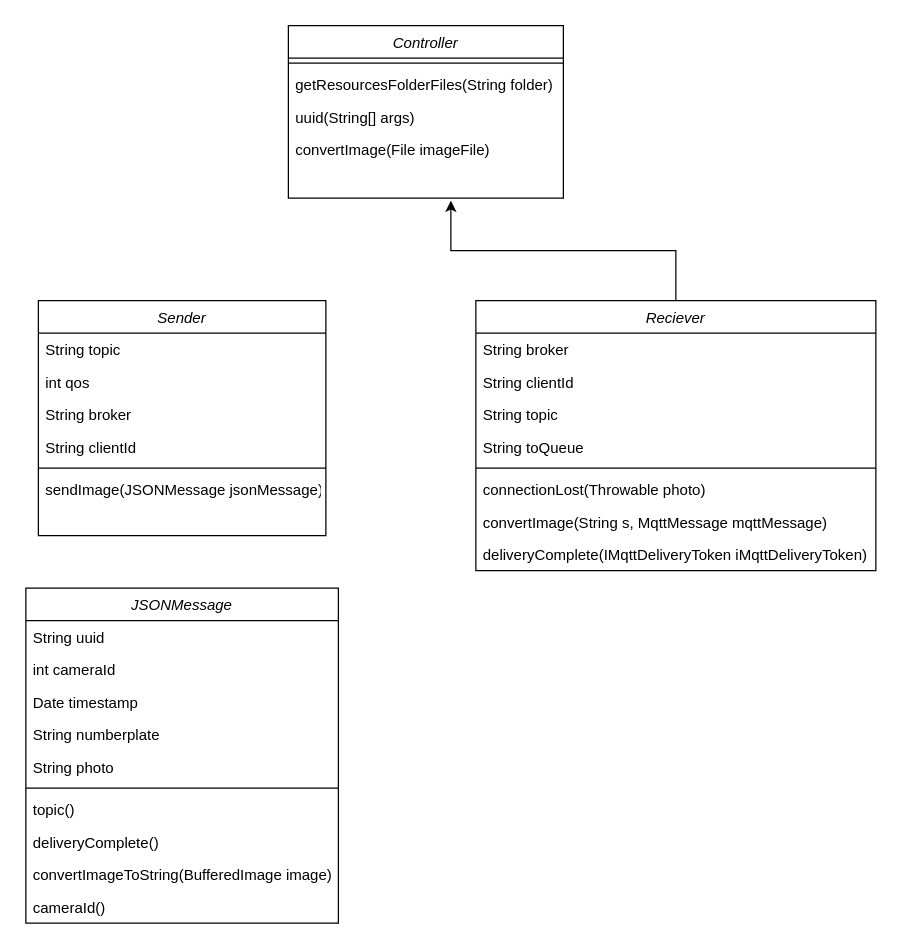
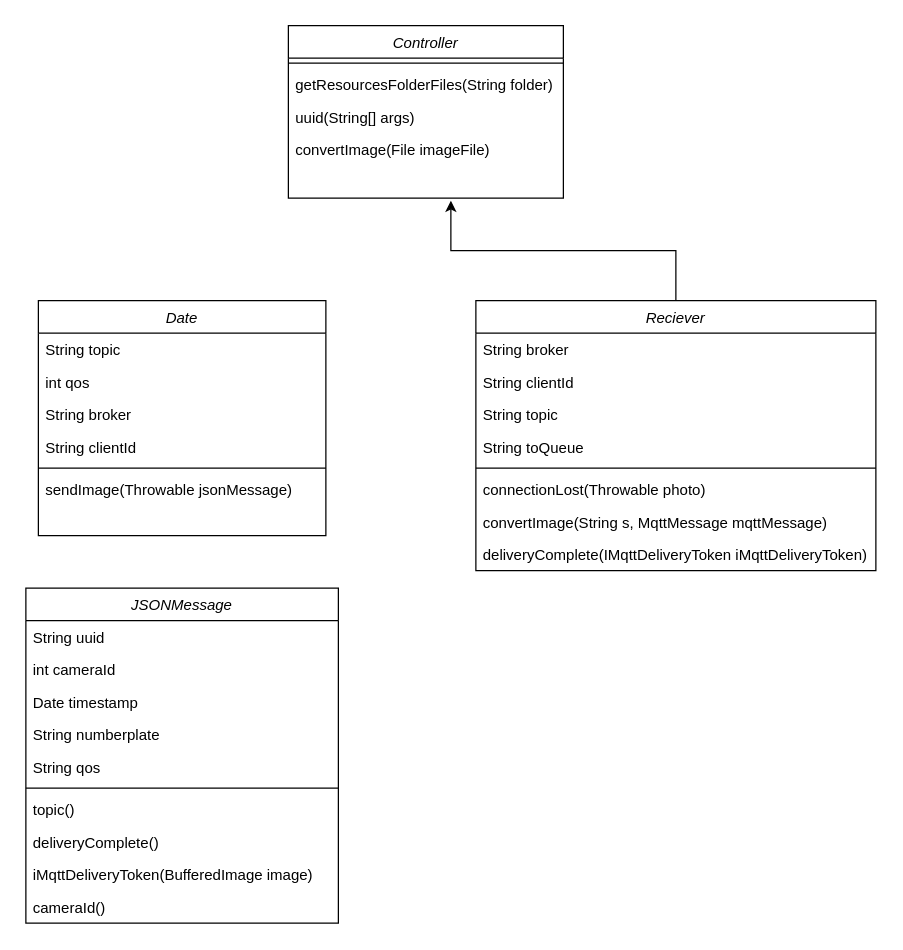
(181, 318) -> (181, 318)
(186, 490) -> (176, 490)
(79, 768) -> (71, 768)
(199, 875) -> (187, 875)
